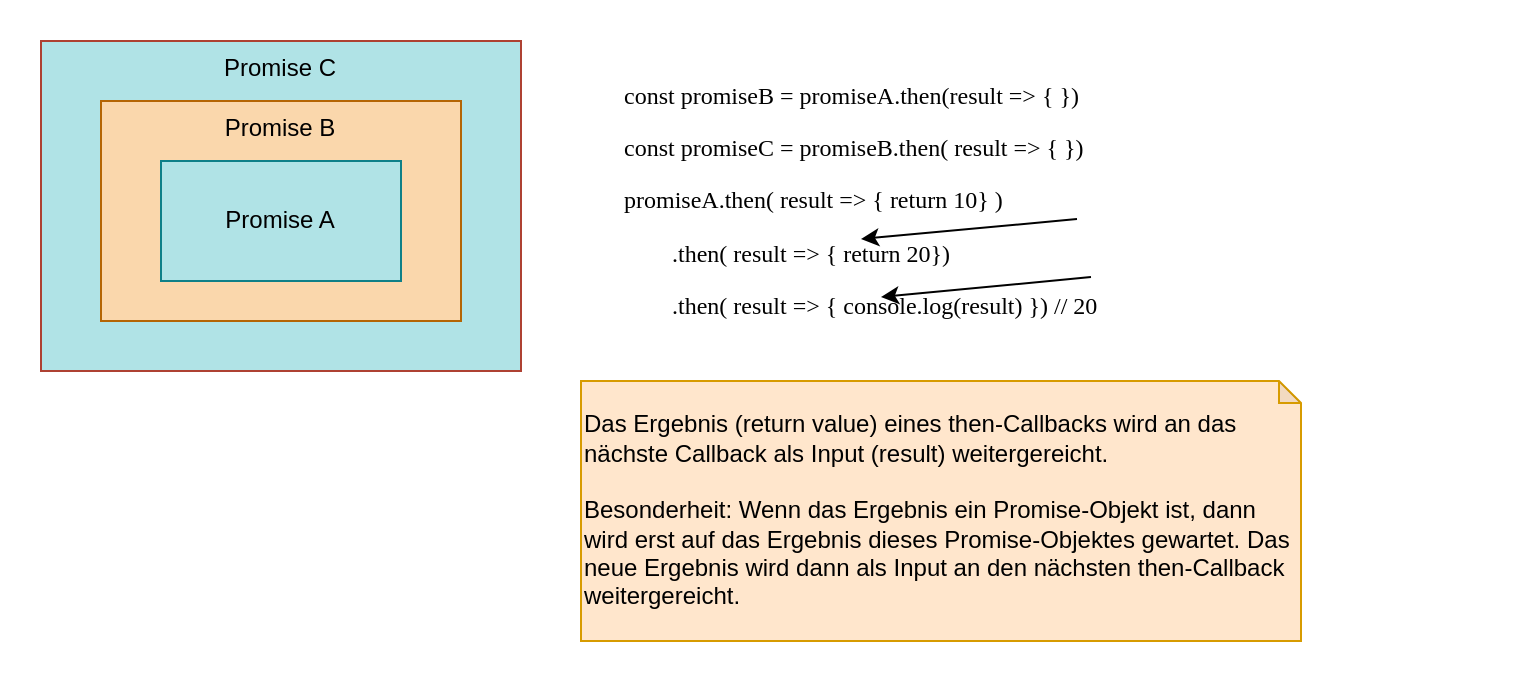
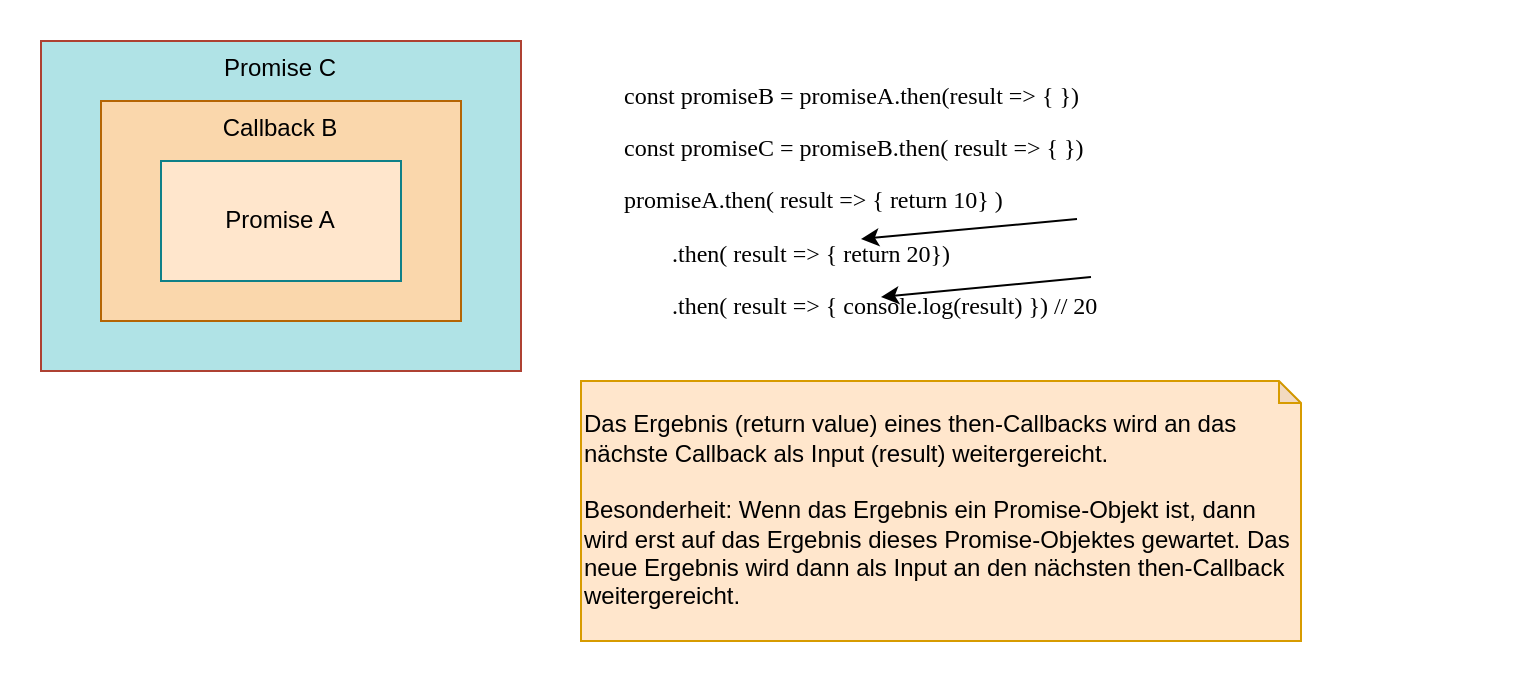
(281, 129) -> (281, 129)
(281, 221) -> (281, 221)
